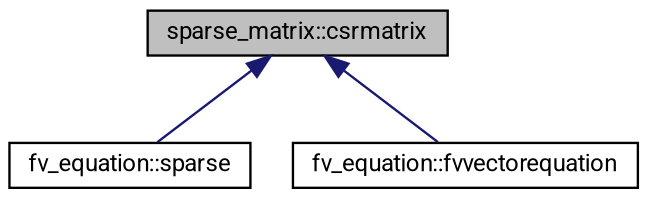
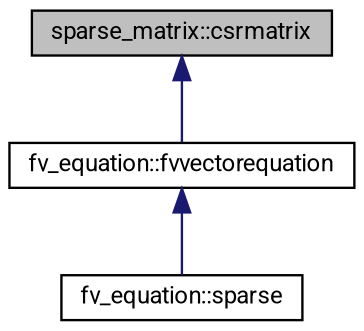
(204, 106) -> (182, 244)
